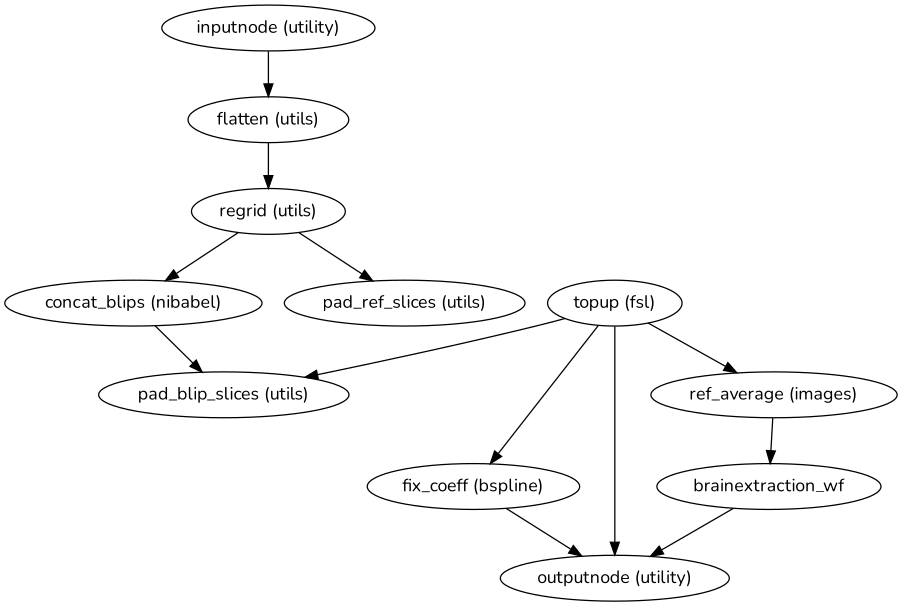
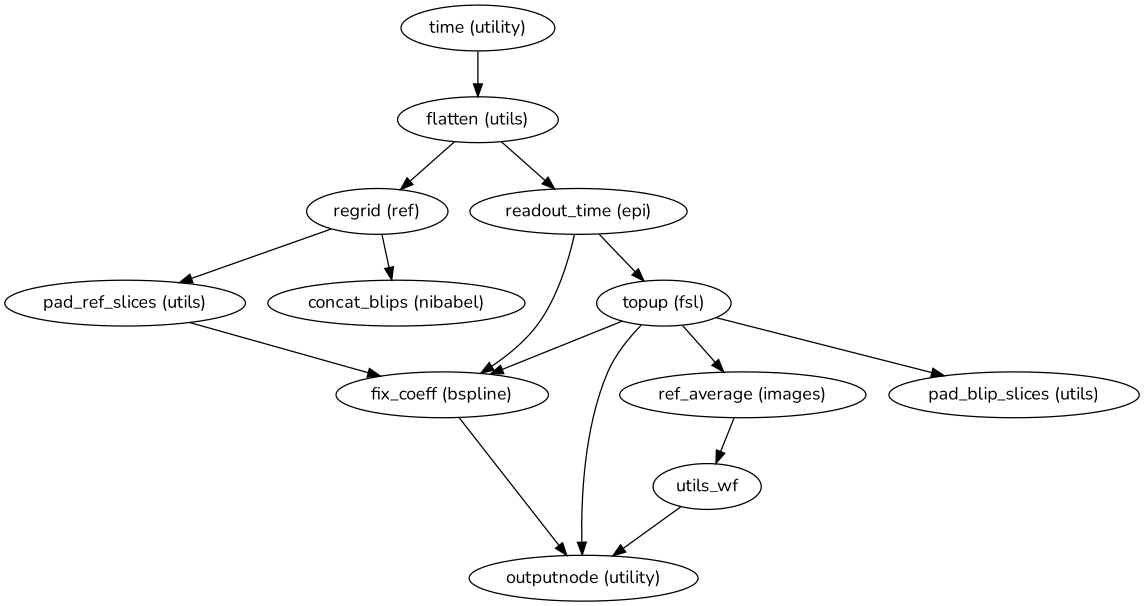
(268, 28) -> (478, 28)
(268, 211) -> (377, 211)
none -> (579, 211)
(174, 345) -> none
none -> (279, 348)
(769, 487) -> (707, 487)
